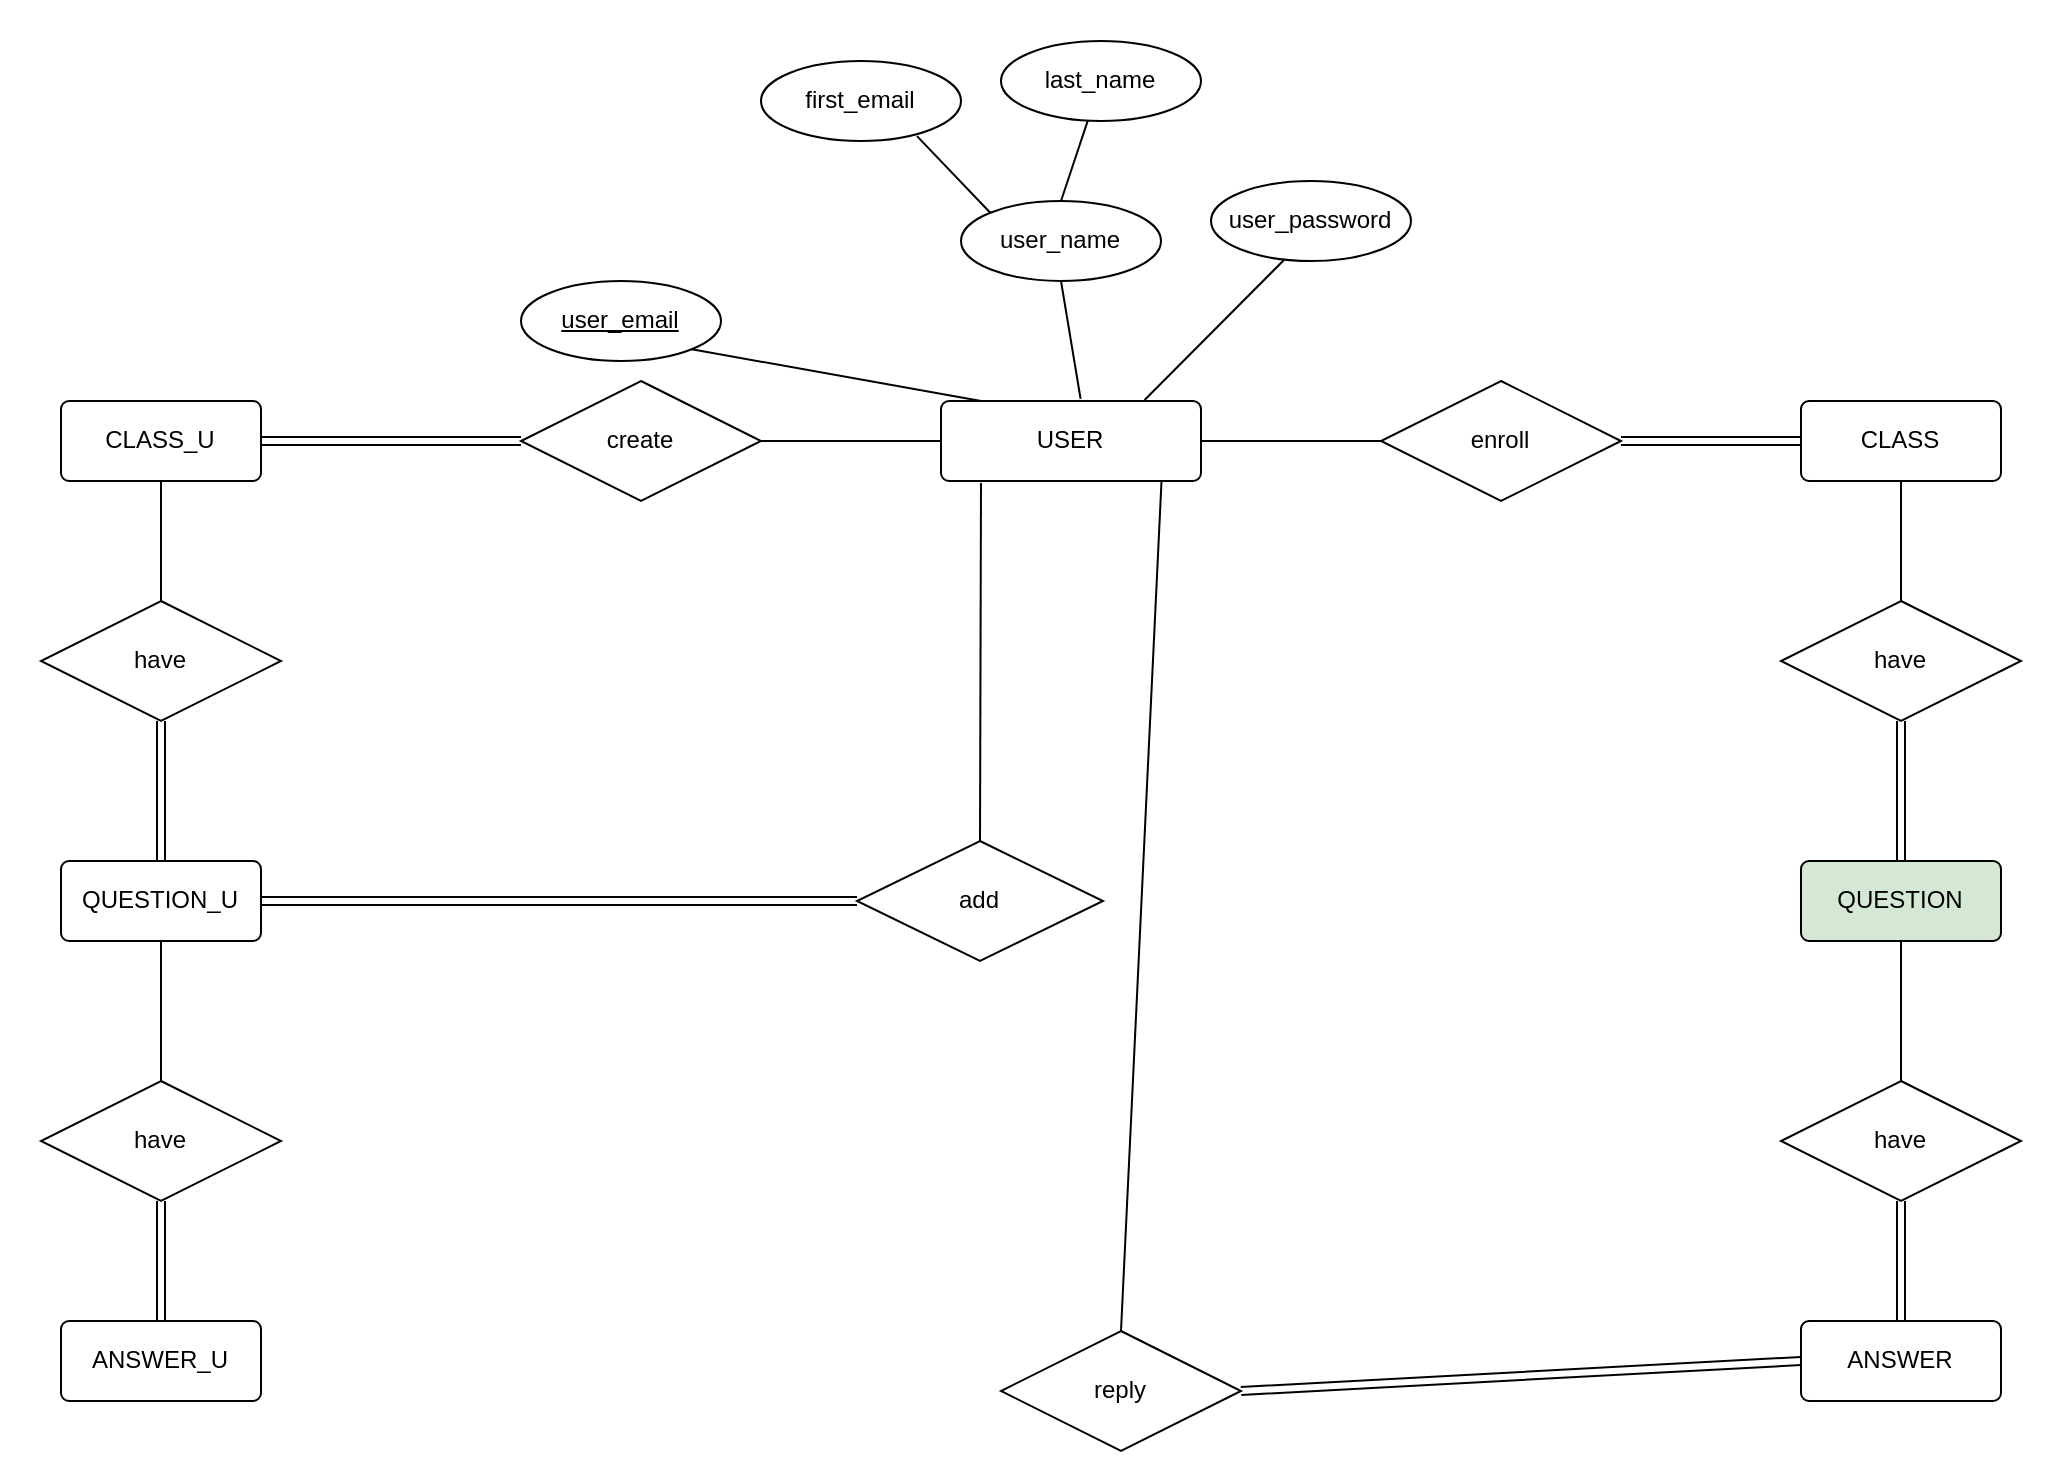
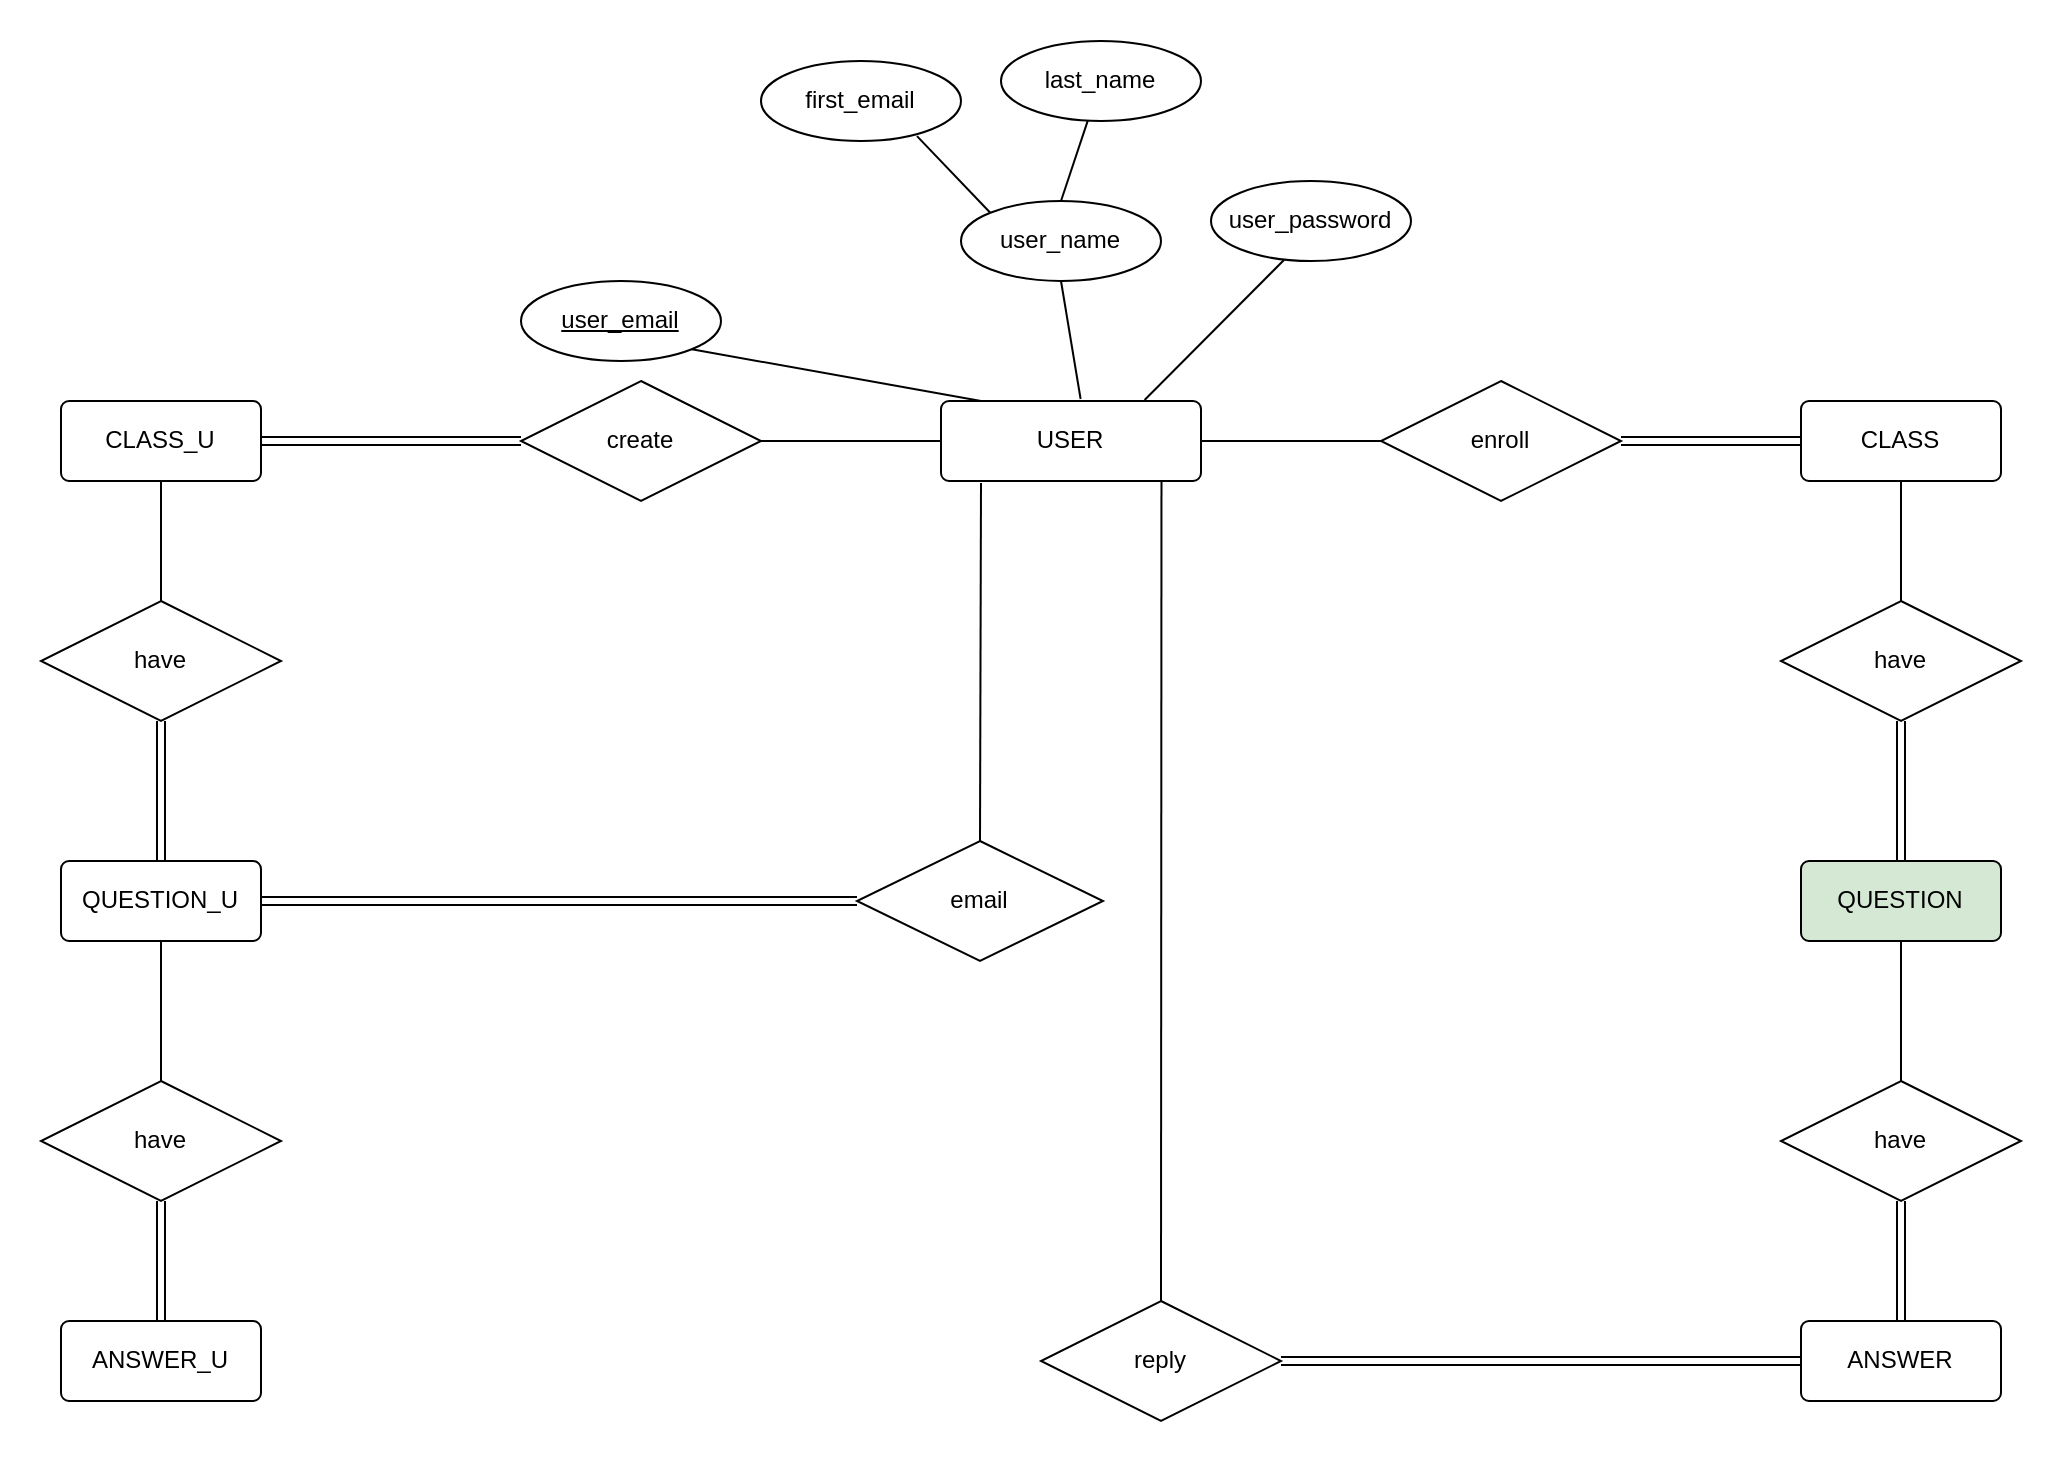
(980, 901) -> (980, 901)
(1121, 1391) -> (1161, 1361)
